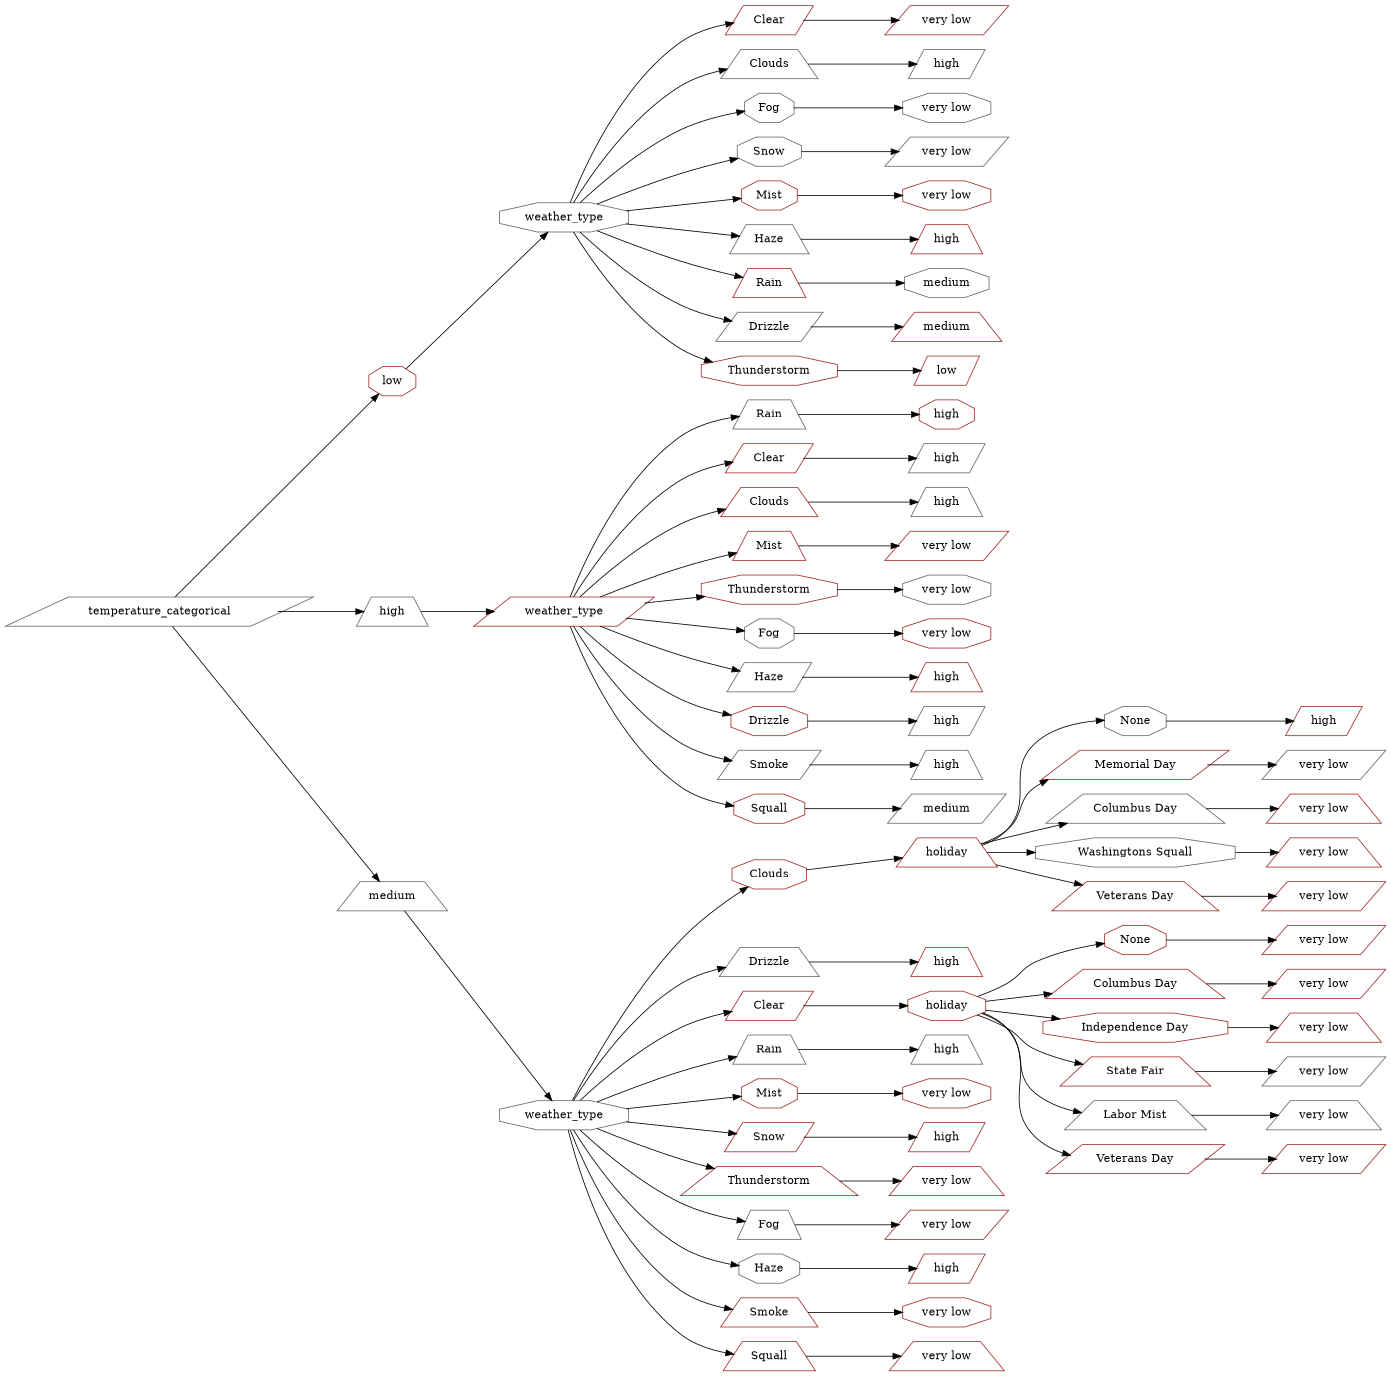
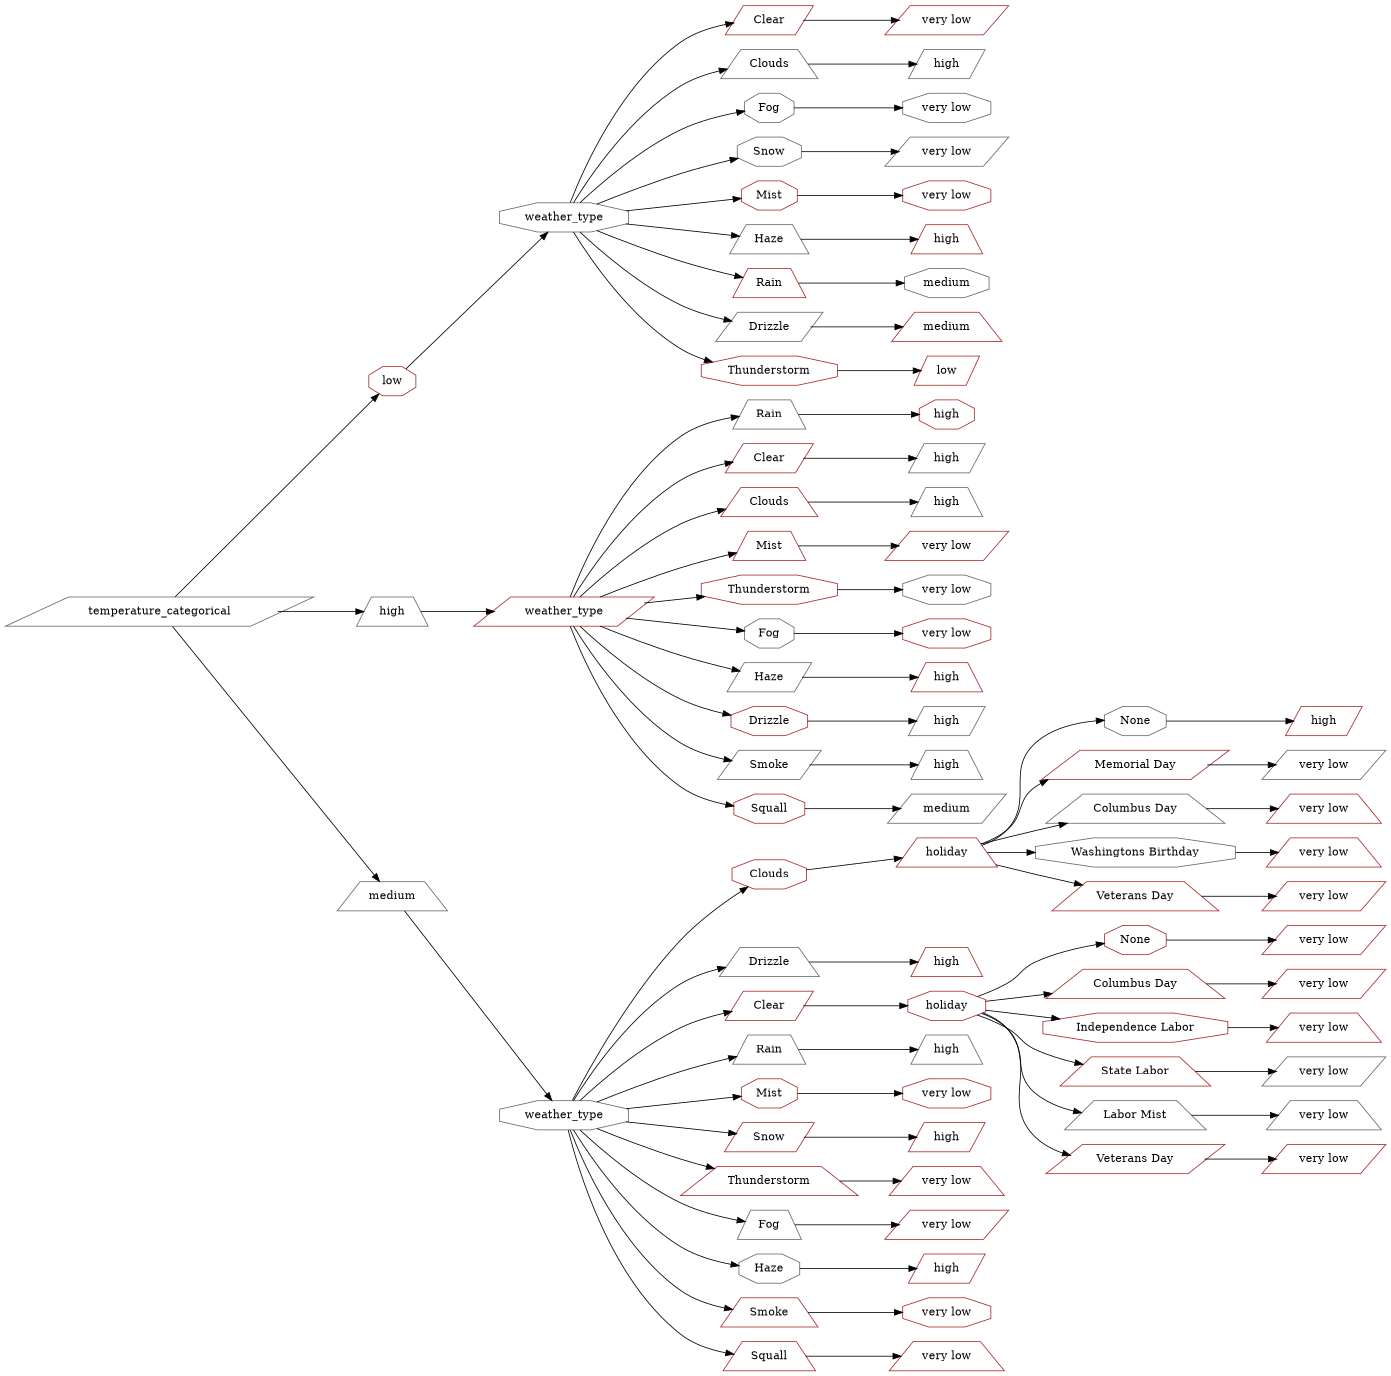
(1135, 852) -> (1135, 852)
(1135, 1028) -> (1135, 1028)
(1135, 1071) -> (1135, 1071)
